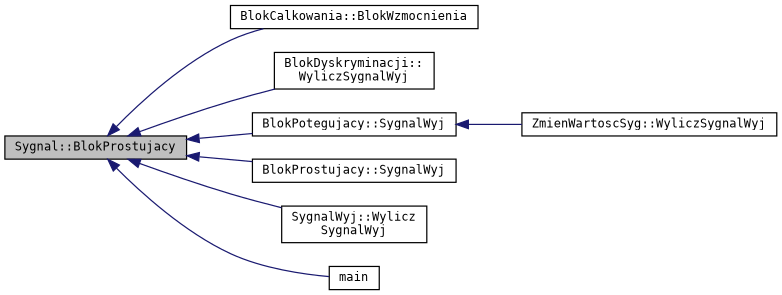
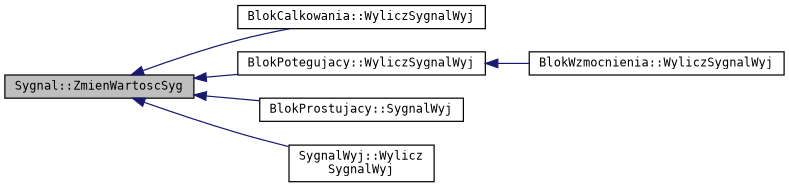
(354, 17) -> (362, 17)
(354, 71) -> none
(354, 124) -> (362, 63)
(649, 124) -> (657, 63)
(96, 148) -> (99, 87)
(354, 278) -> none
